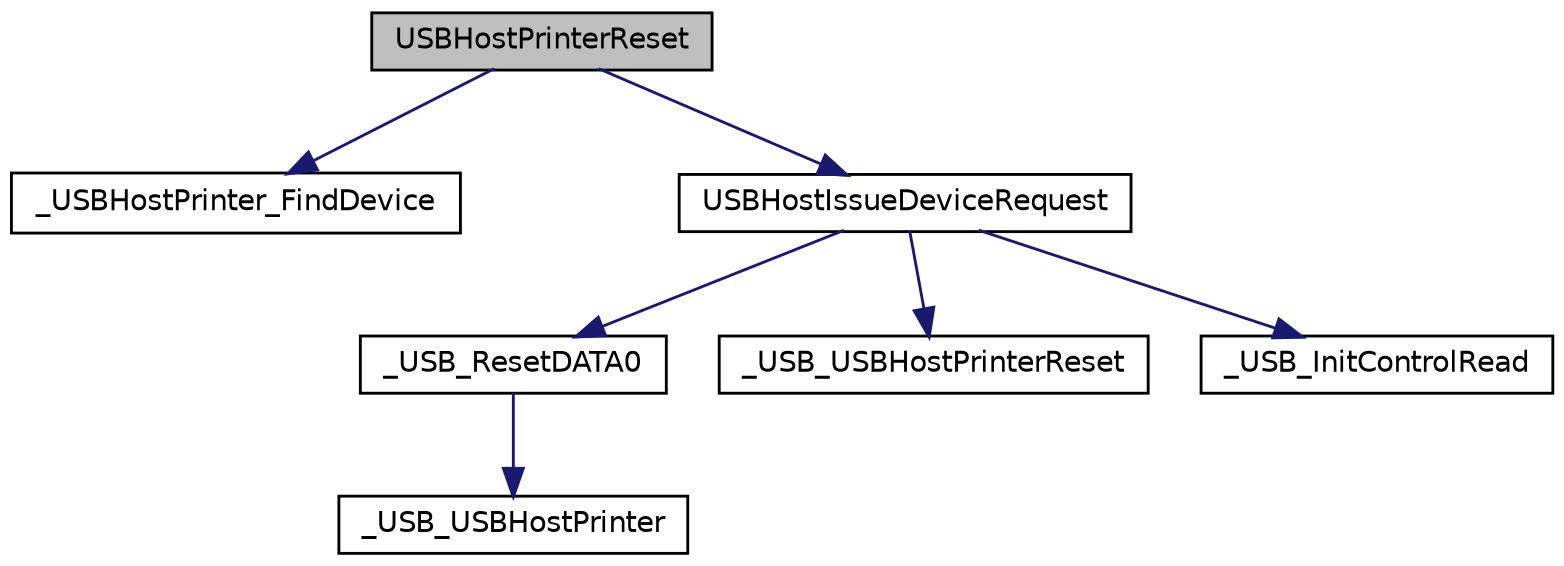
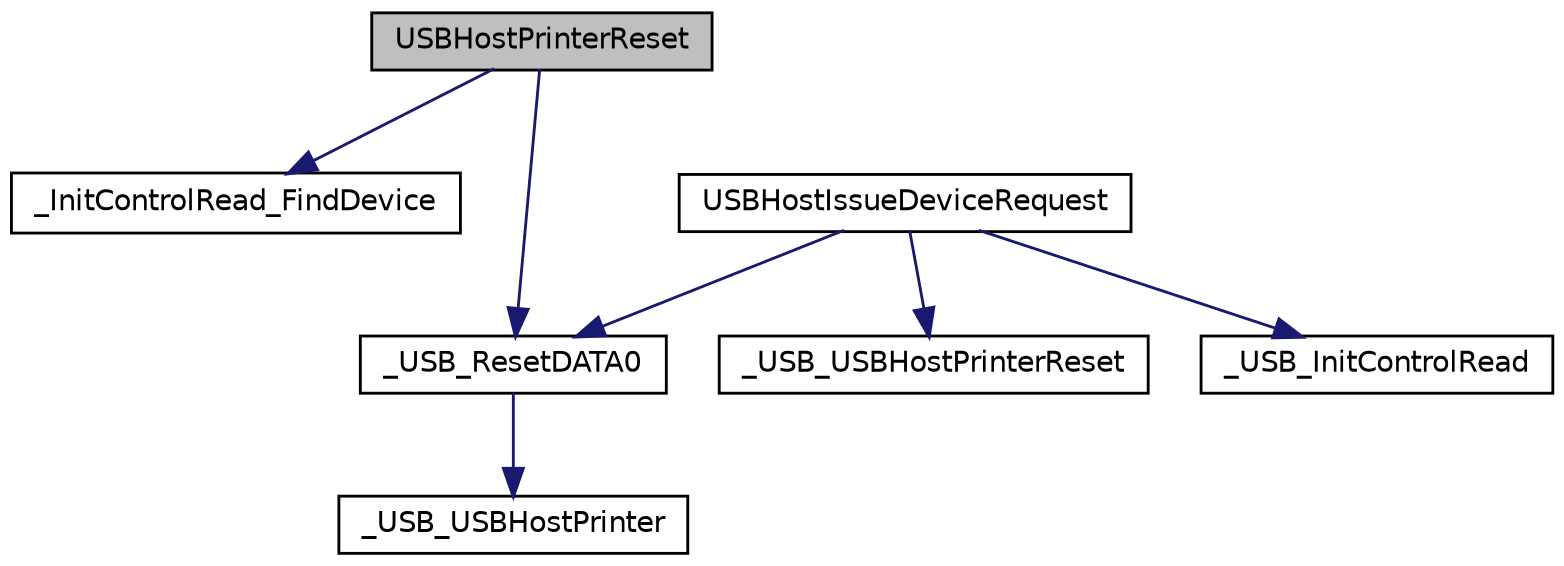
(710, 116) -> (529, 189)
(236, 203) -> (236, 203)
